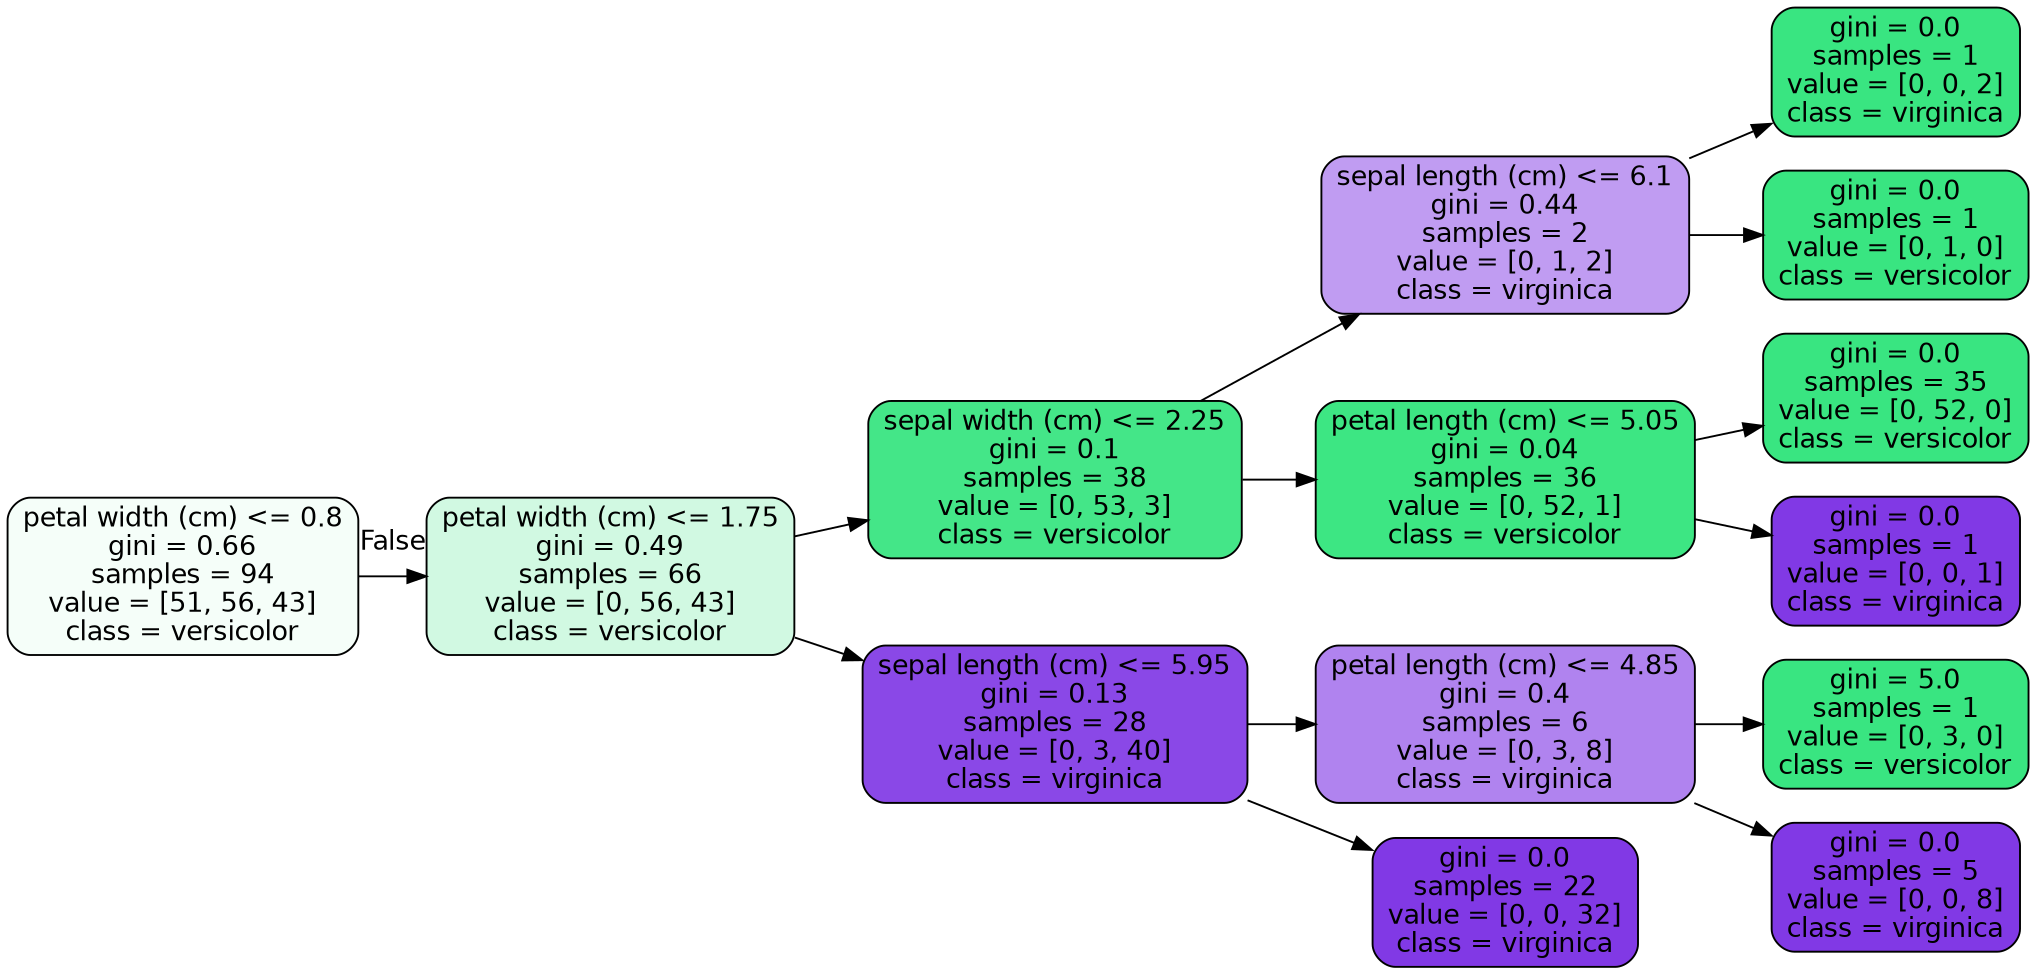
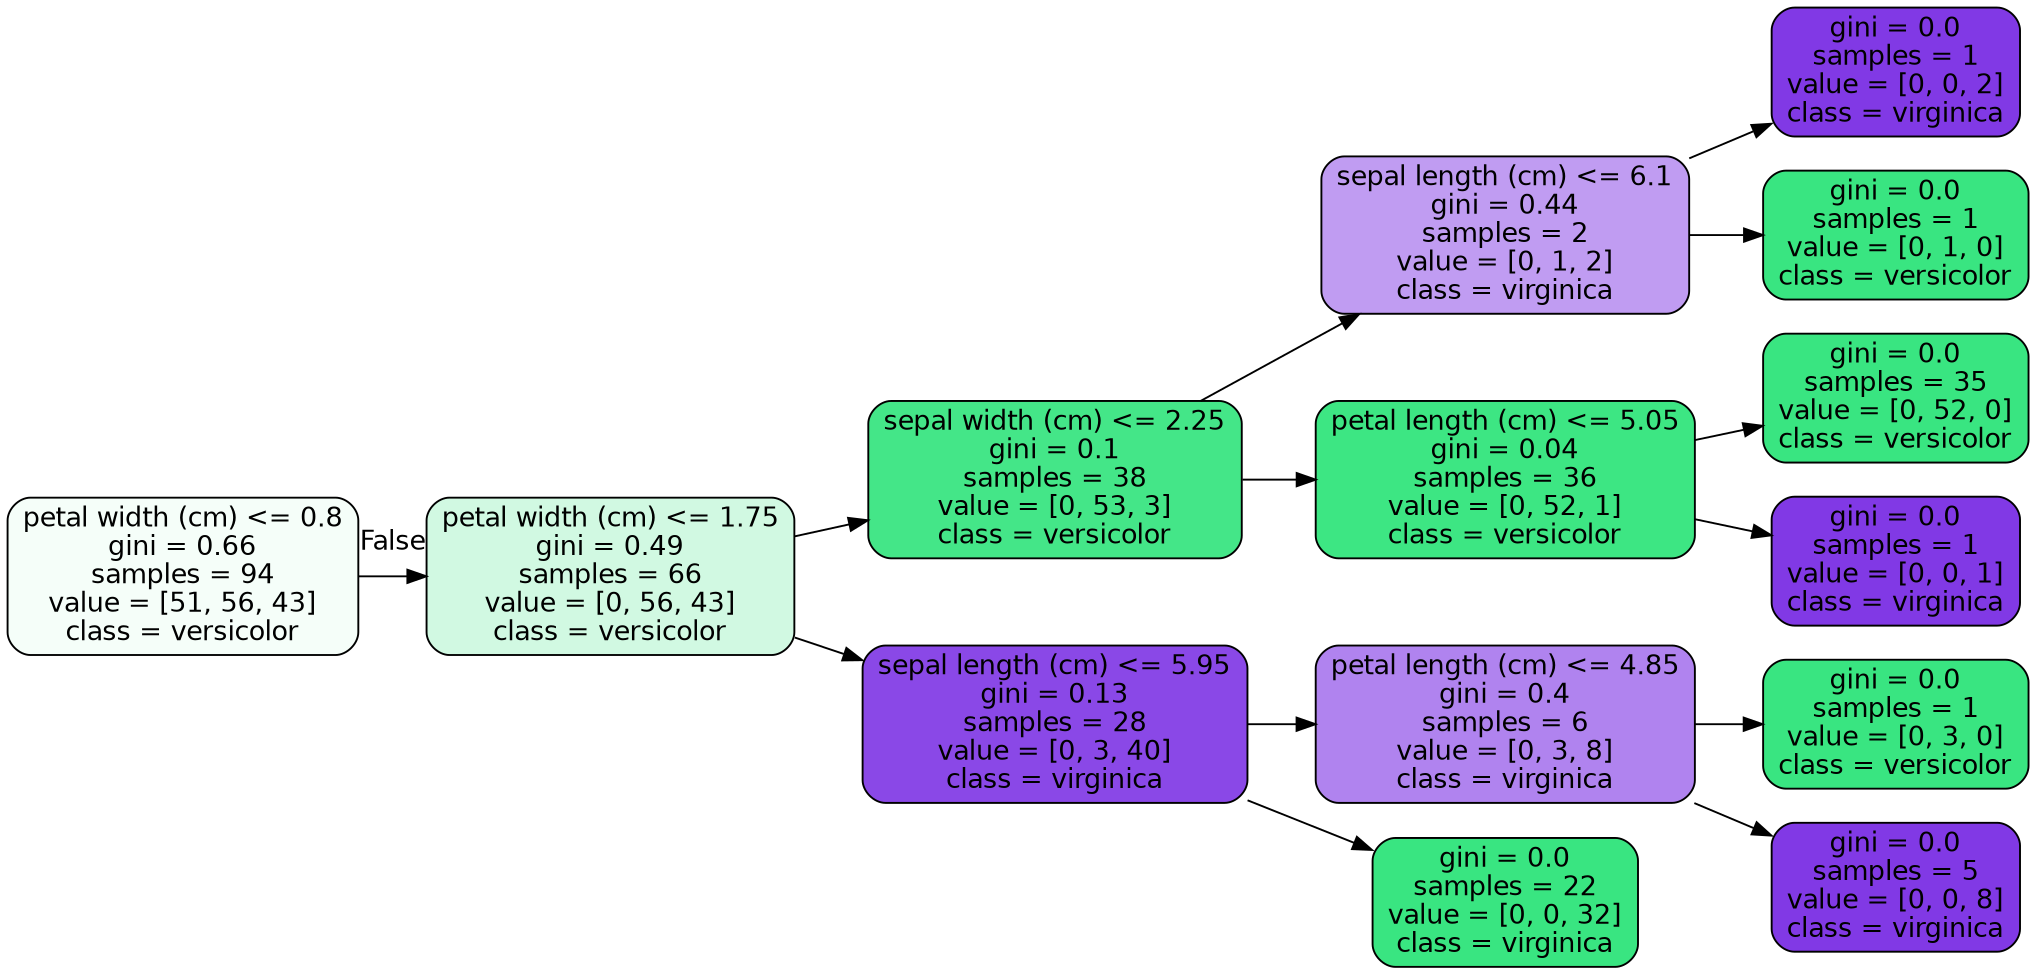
(1896, 72) -> (1896, 72)
(1896, 724) -> (1896, 724)
(1505, 902) -> (1505, 902)
